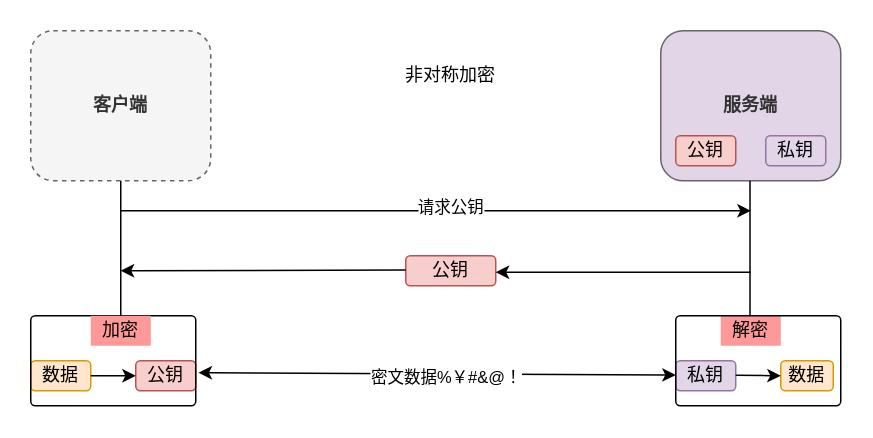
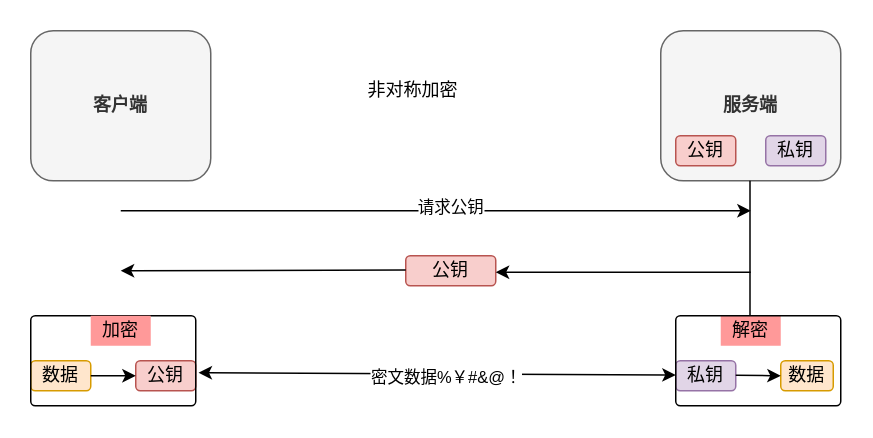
(451, 76) -> (413, 91)
(121, 106) -> (121, 106)
(751, 106) -> (751, 106)
(121, 249) -> none
